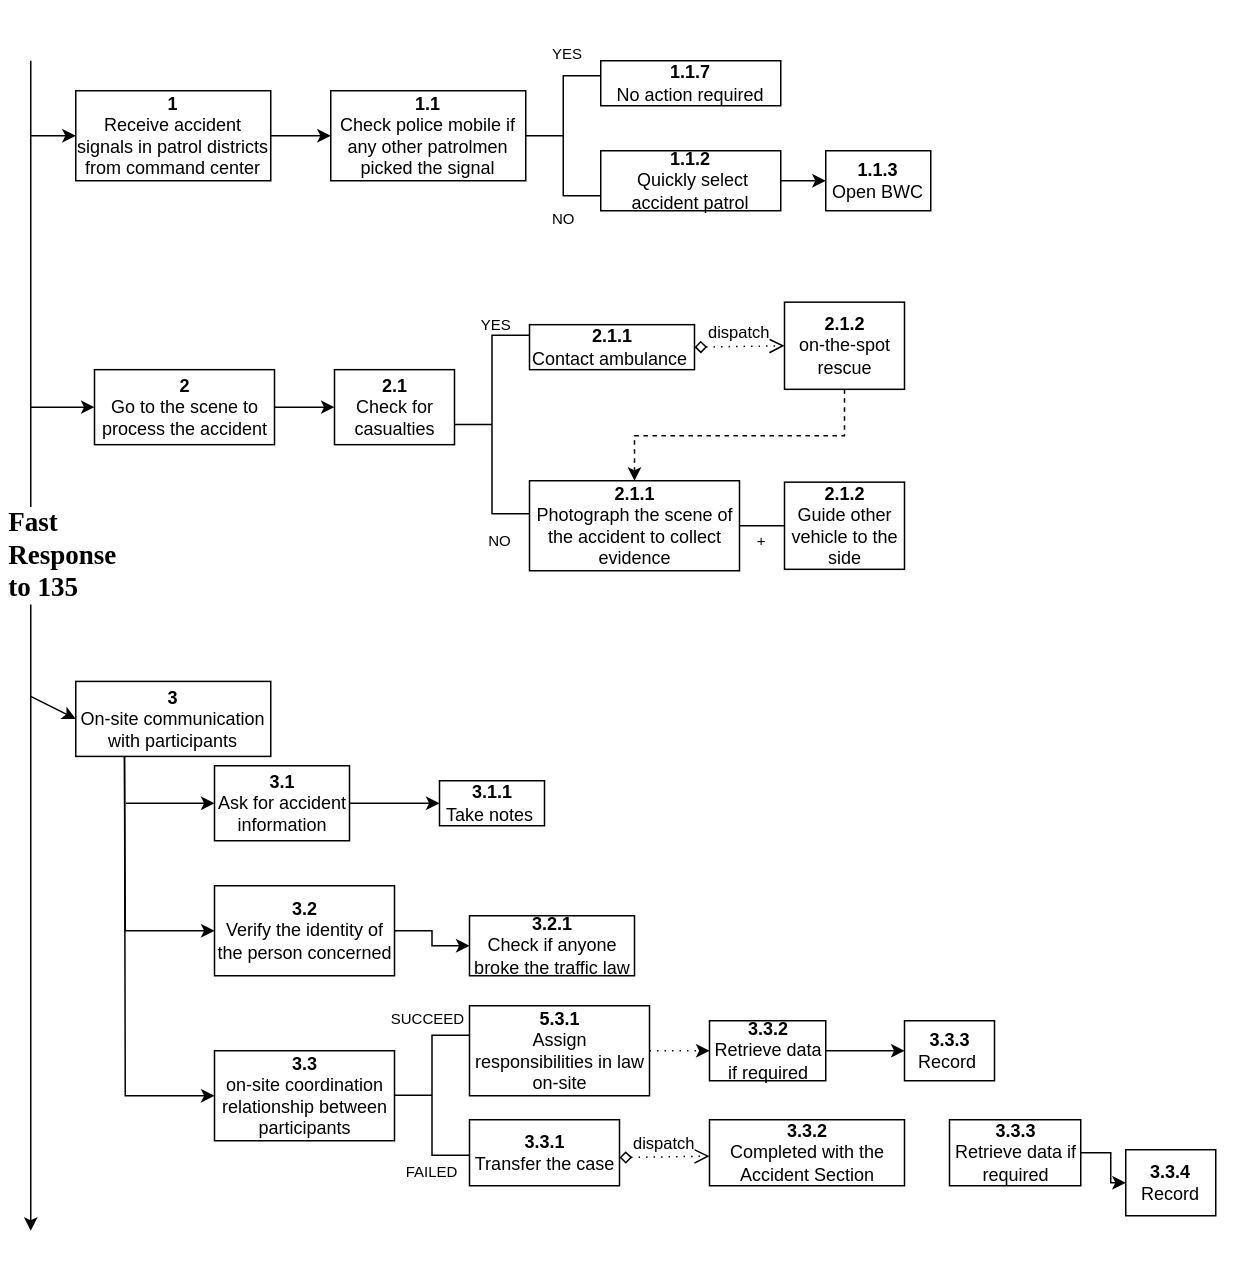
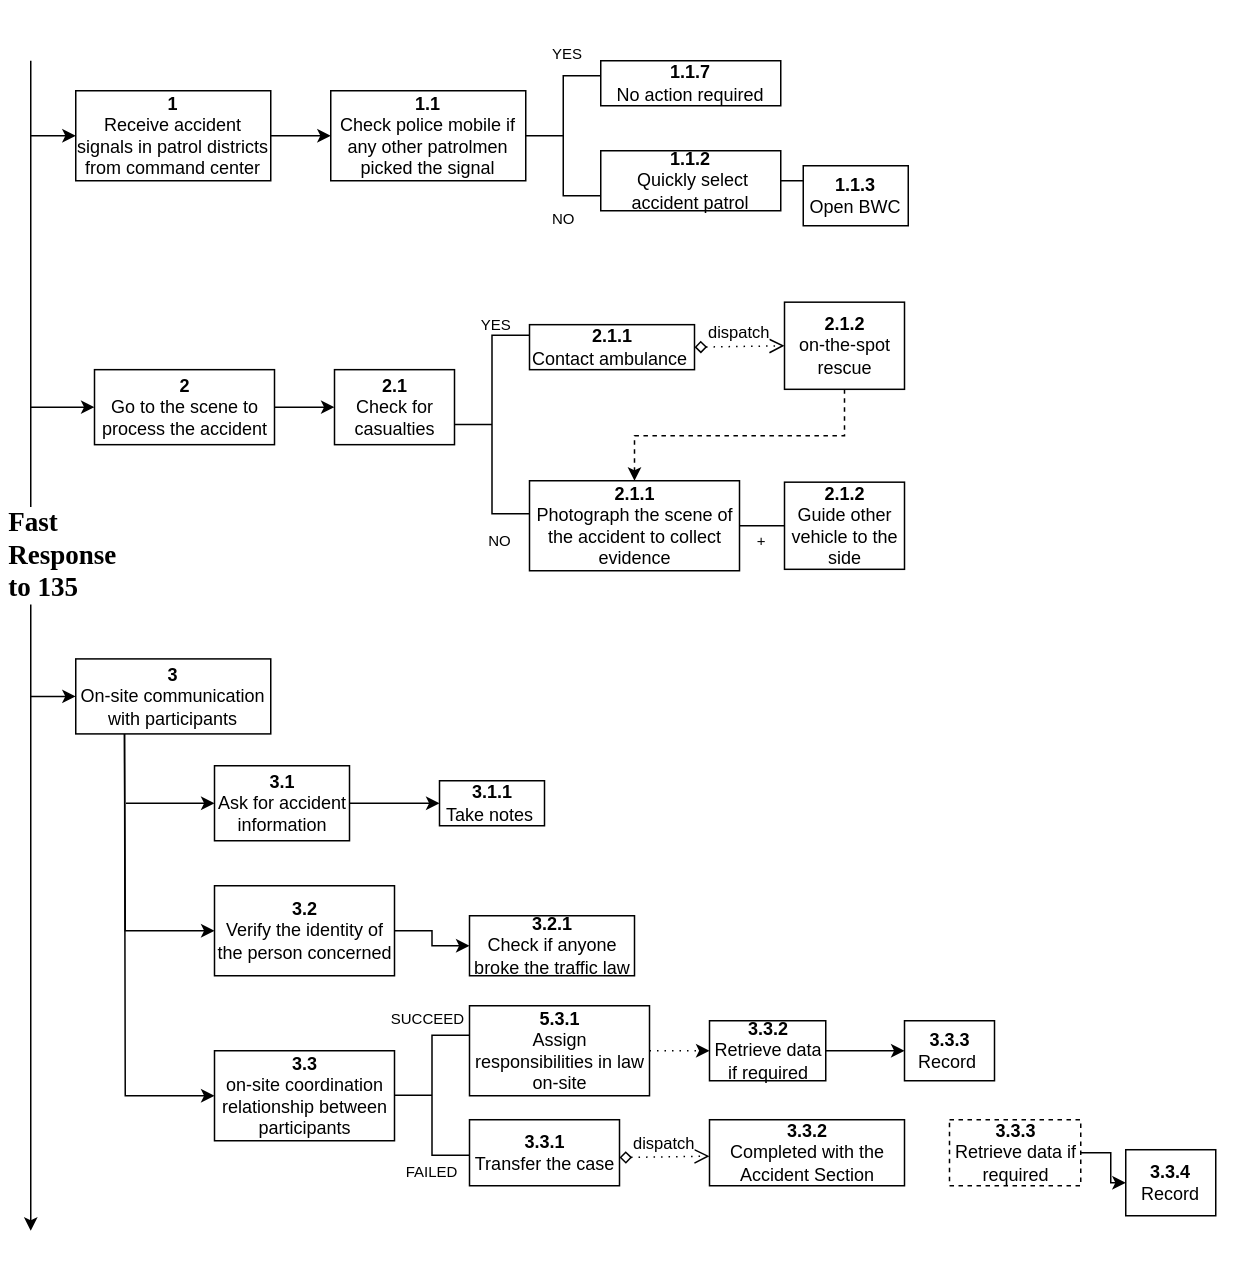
(878, 181) -> (856, 196)
(173, 719) -> (173, 696)
(1015, 1153) -> (1015, 1153)
